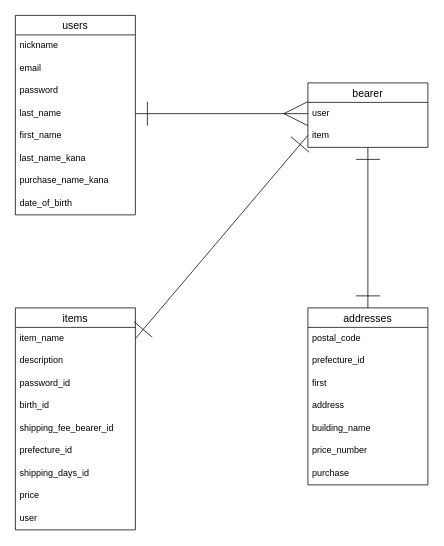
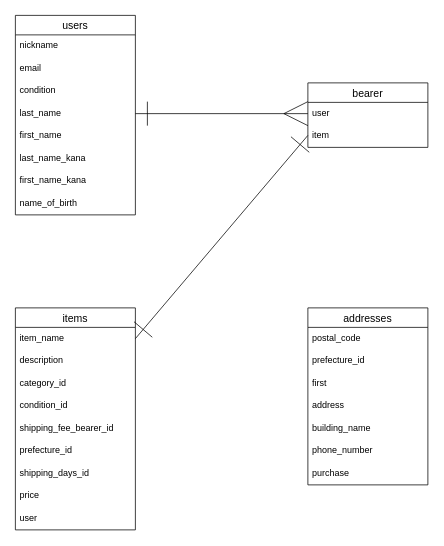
(40, 90) -> (40, 90)
(65, 180) -> (56, 180)
(51, 203) -> (51, 203)
(368, 229) -> none
(46, 383) -> (46, 383)
(37, 405) -> (46, 405)
(341, 450) -> (342, 450)
